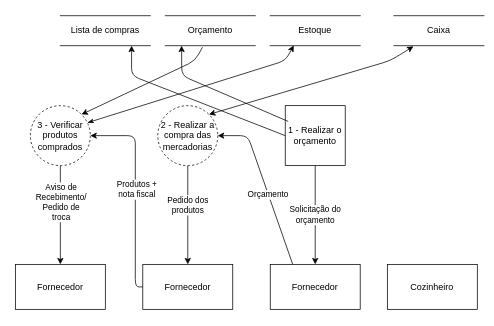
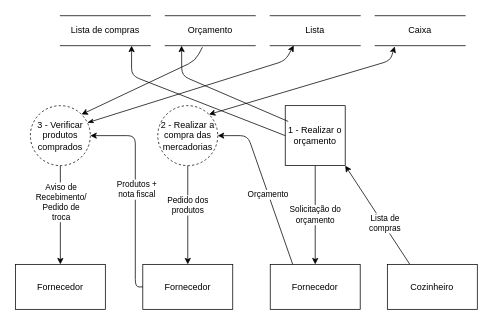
(315, 30) -> (315, 30)
(439, 30) -> (420, 30)
none -> (379, 217)
